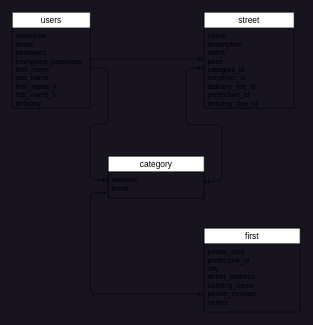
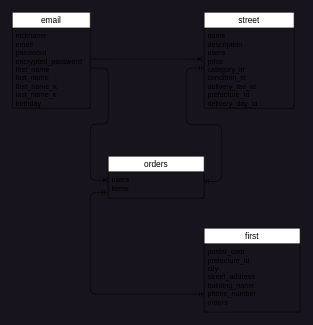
(51, 21) -> (51, 21)
(156, 165) -> (156, 165)
(126, 180) -> (122, 180)
